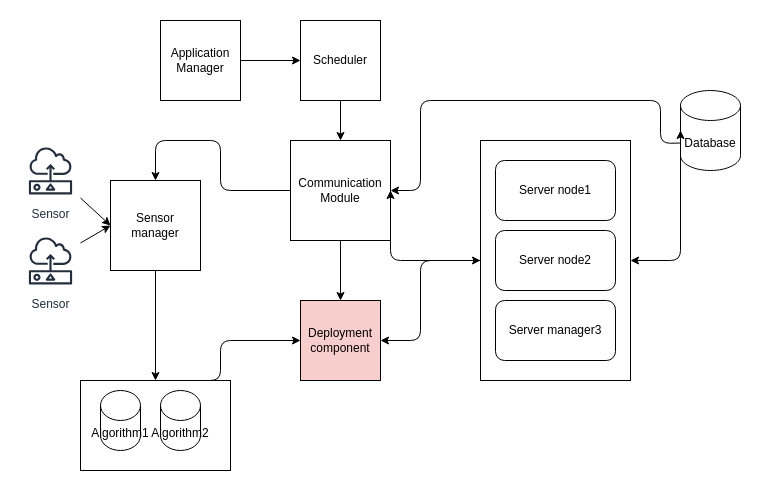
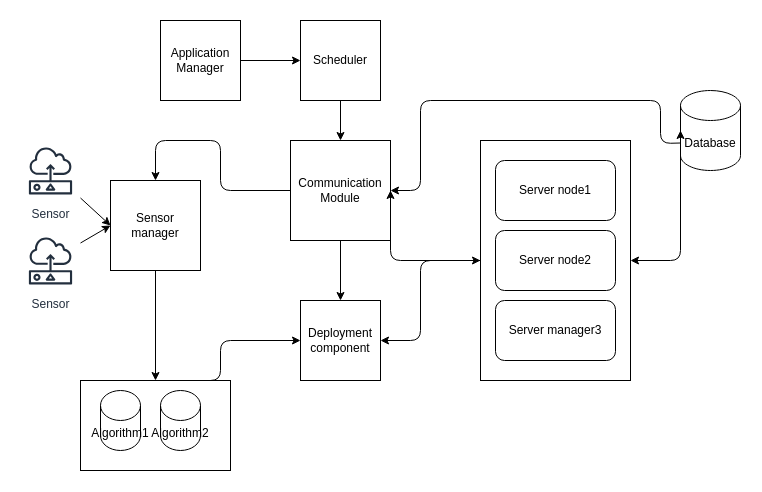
(341, 341) -> (341, 341)
